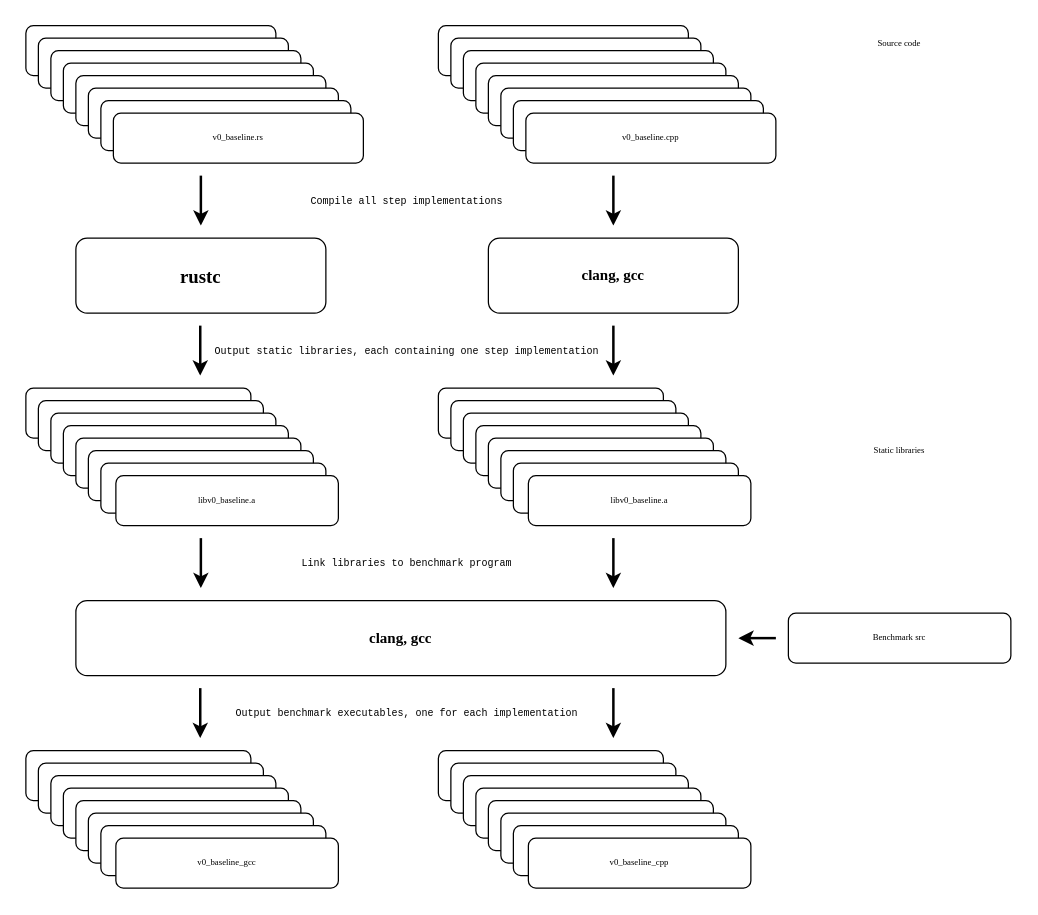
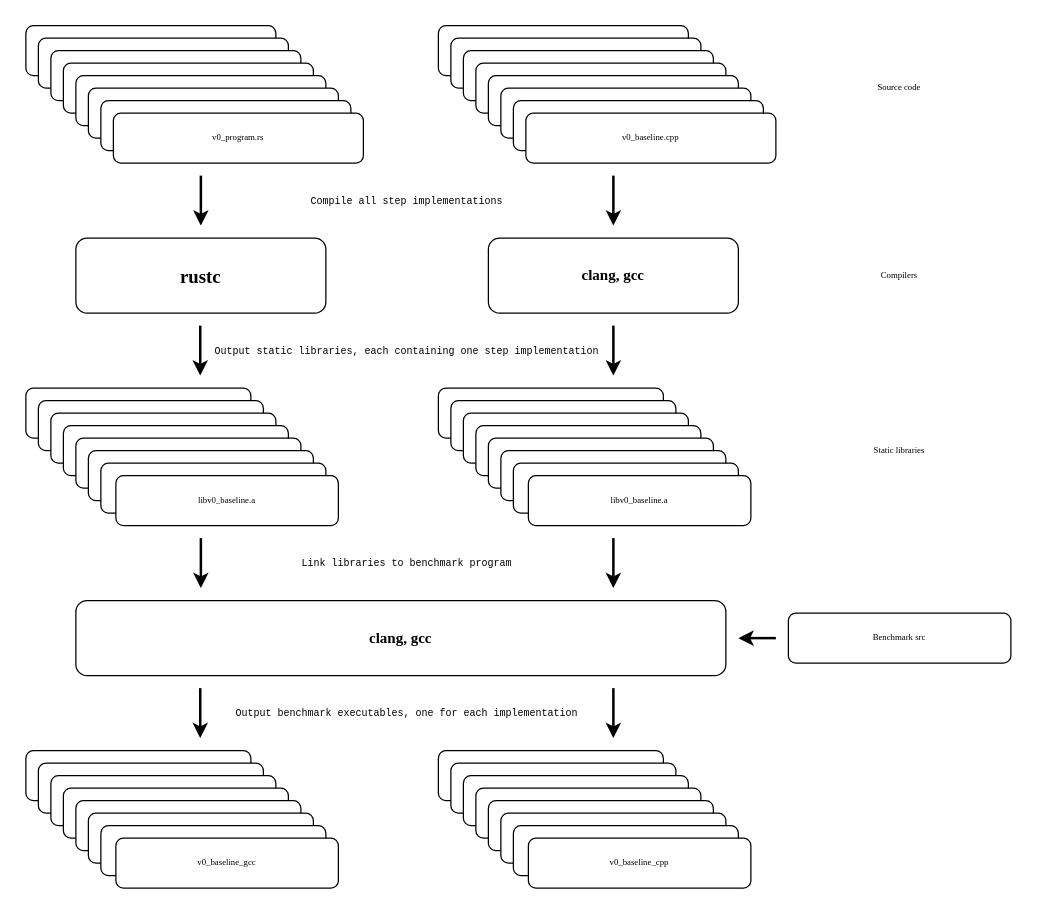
(899, 44) -> (899, 88)
(238, 138) -> (238, 138)
none -> (899, 276)
